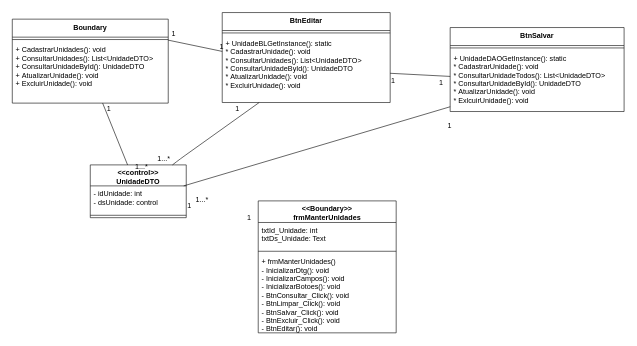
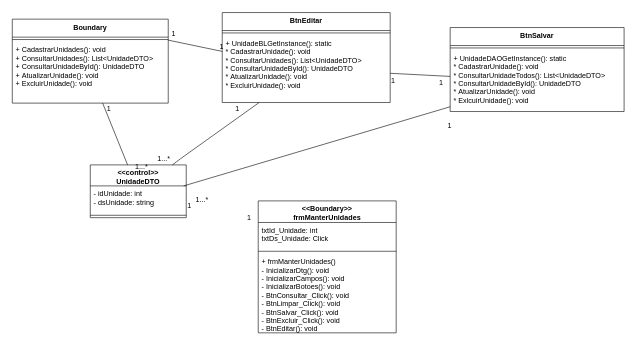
(120, 194) -> (120, 194)
(294, 230) -> (294, 230)
